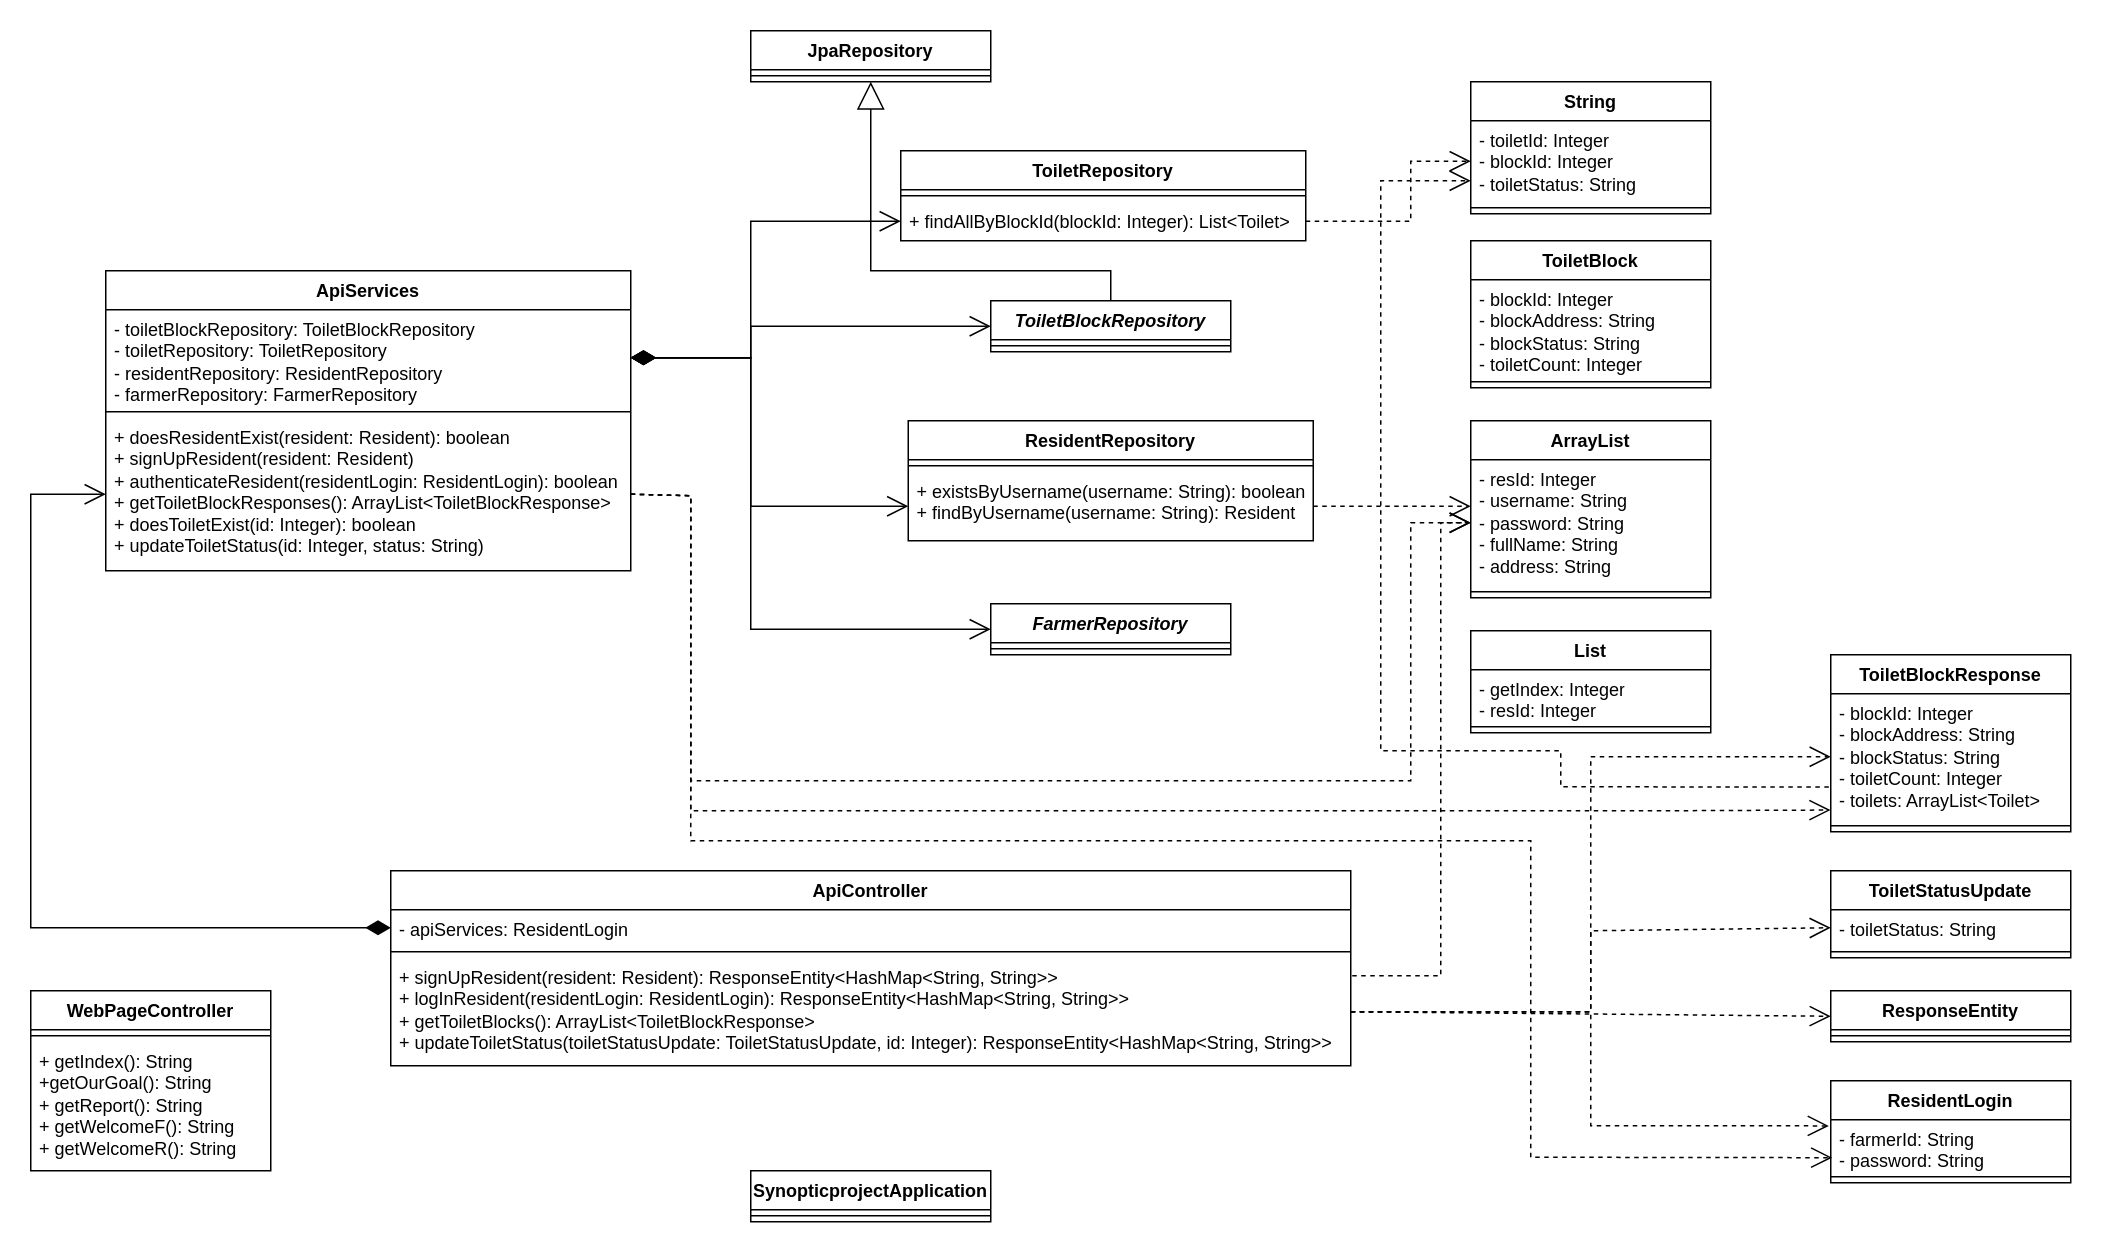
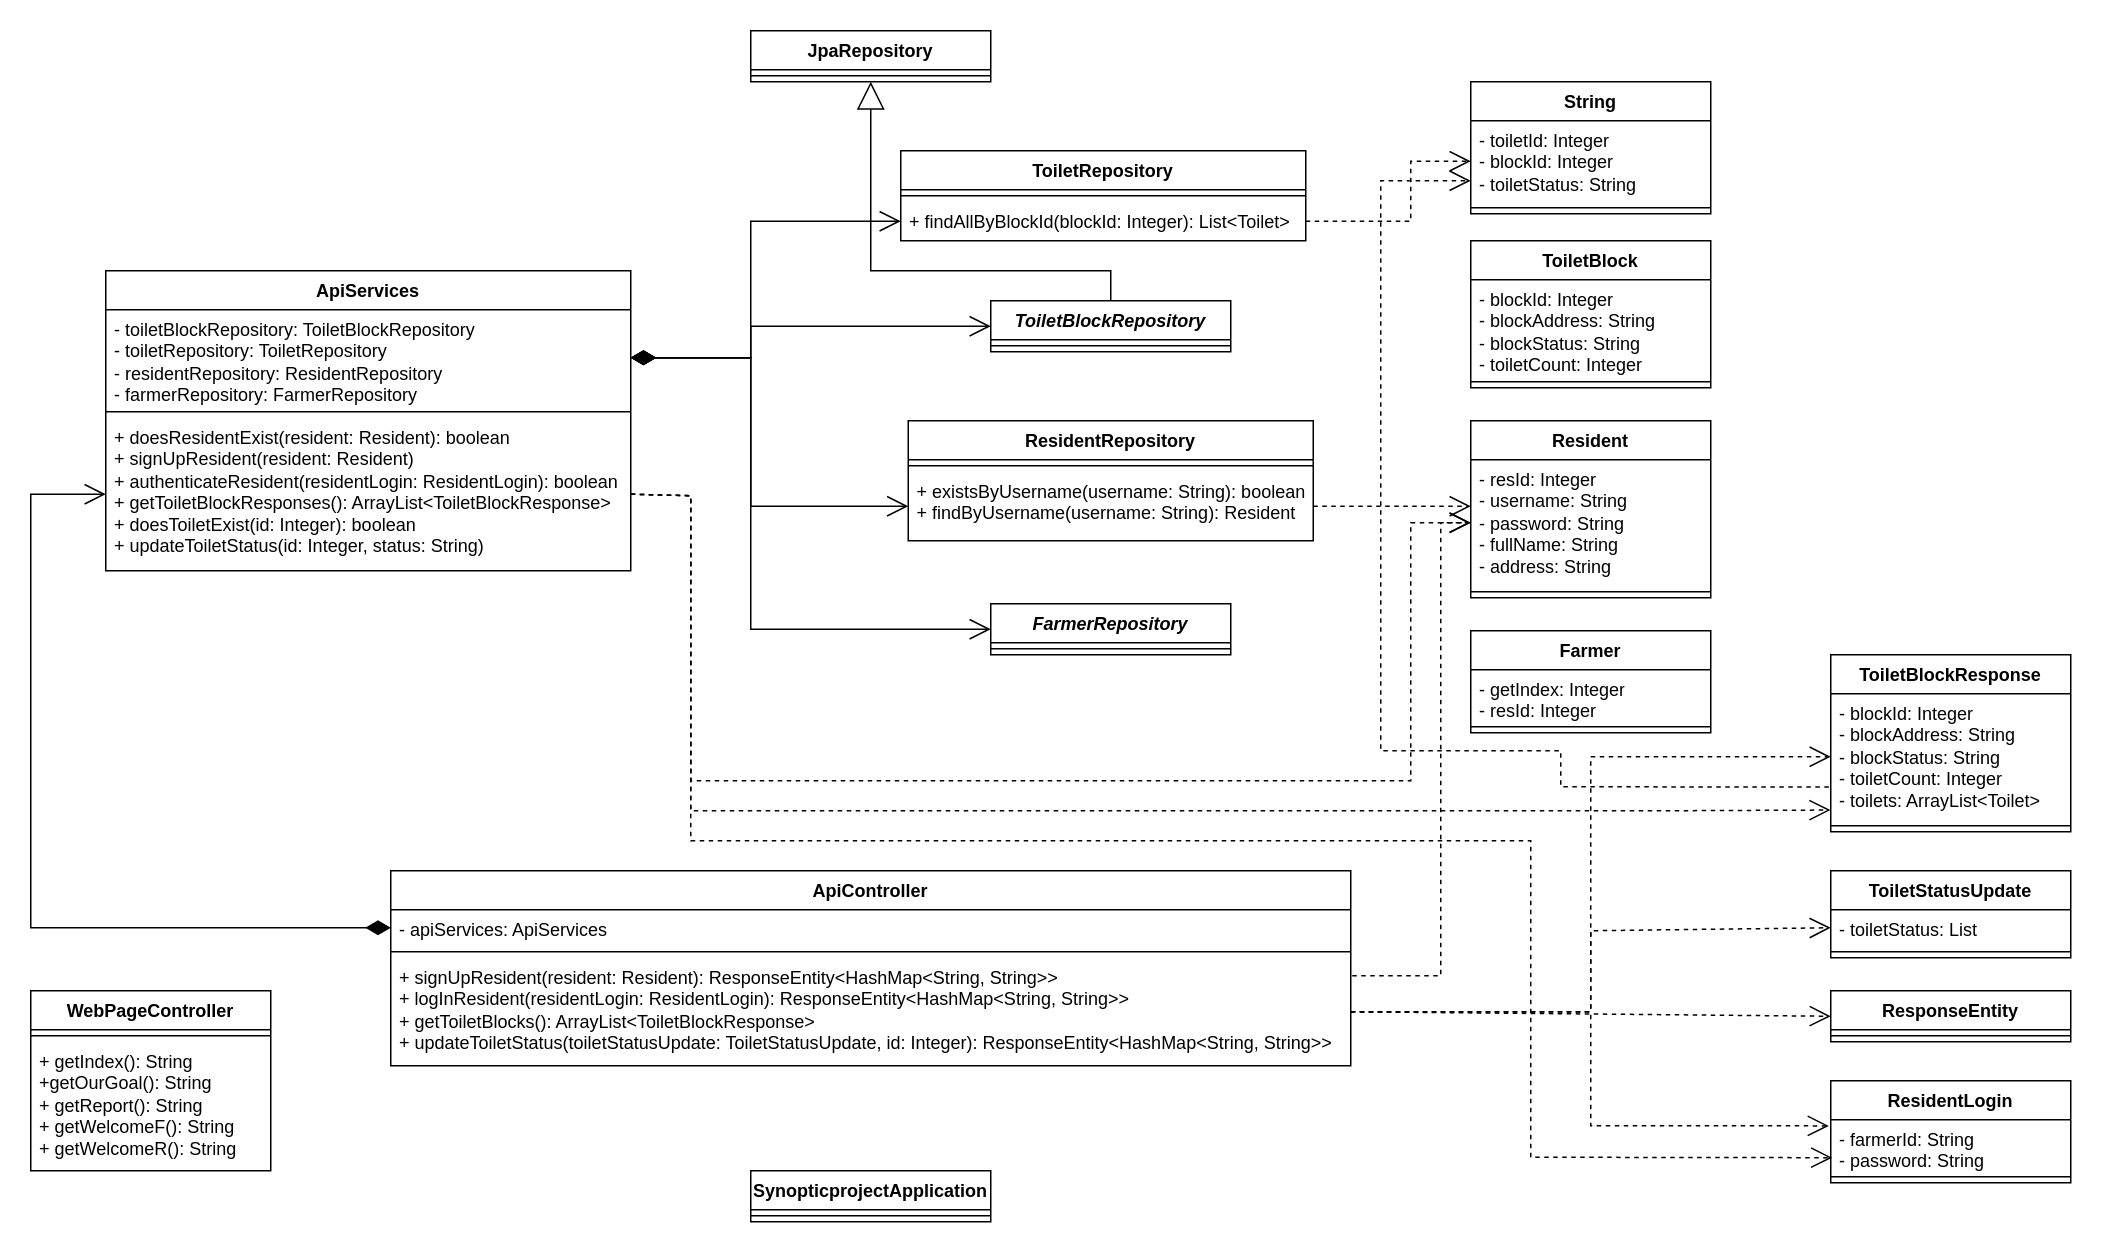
(1591, 442) -> (1591, 442)
(1591, 652) -> (1591, 652)
(524, 931) -> (514, 931)
(1937, 931) -> (1927, 931)
